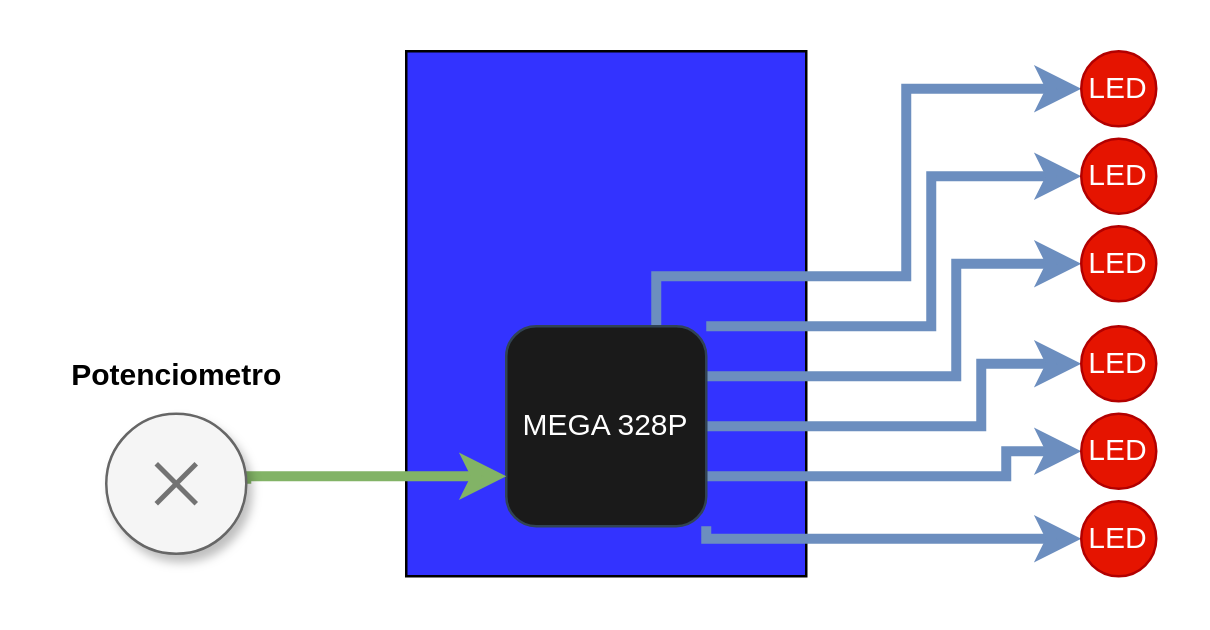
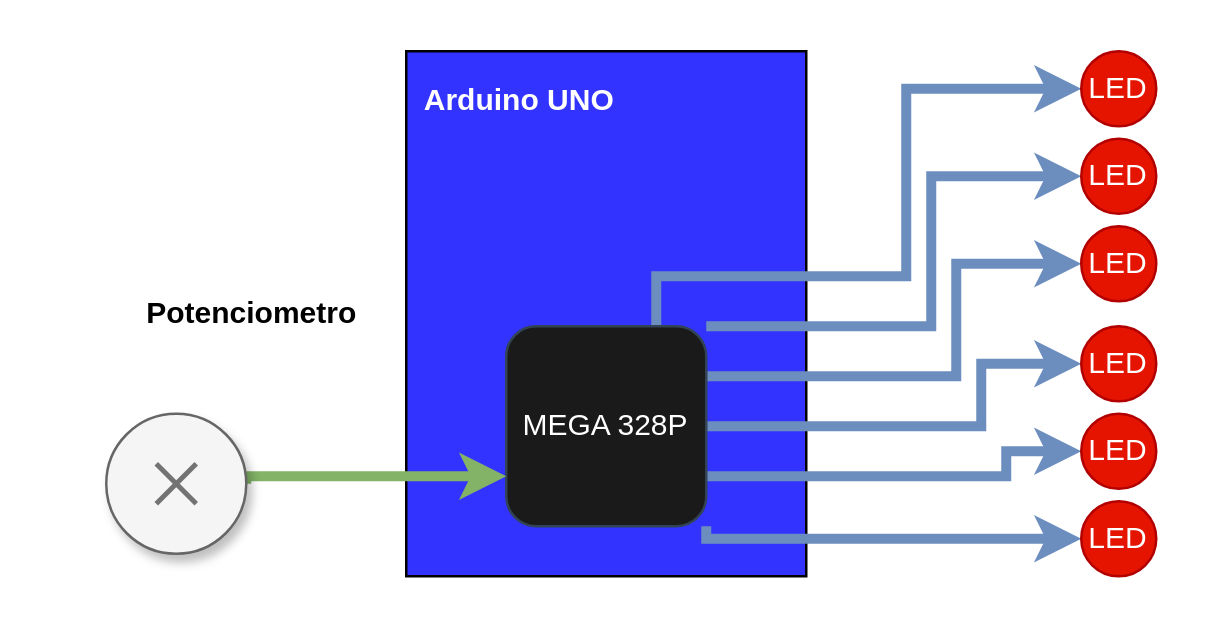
none -> (519, 101)
(176, 376) -> (251, 314)
